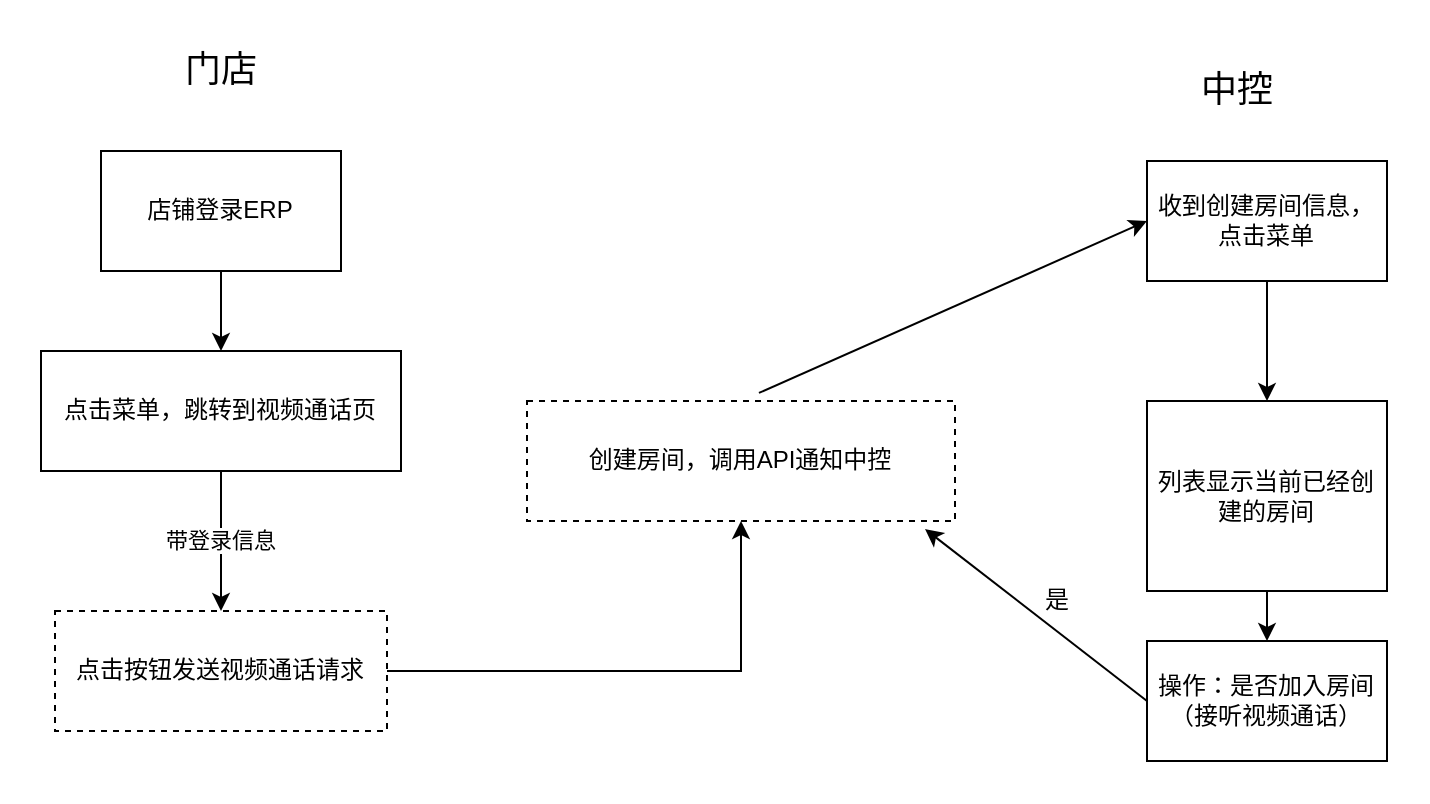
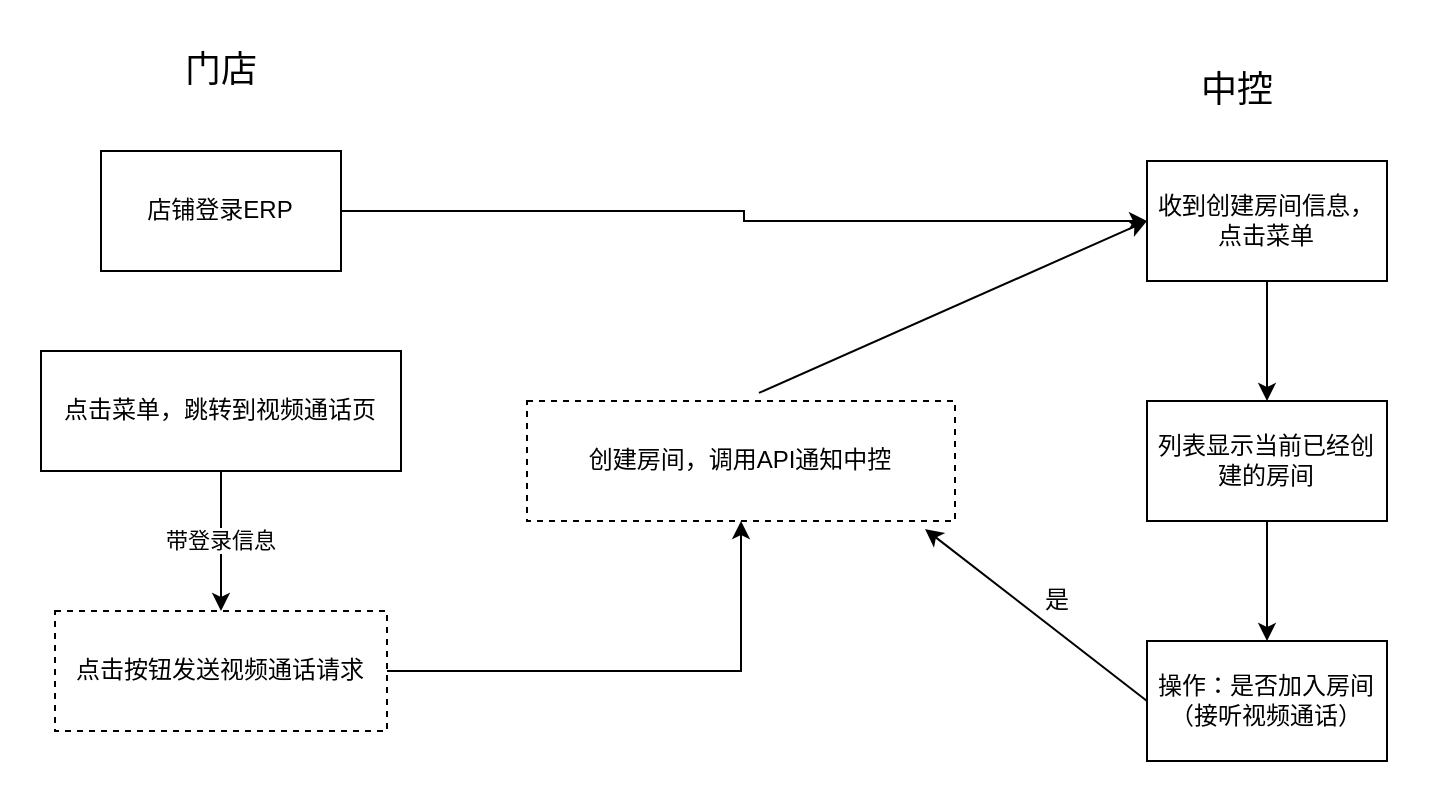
(221, 304) -> (742, 211)
(1267, 496) -> (1267, 461)
